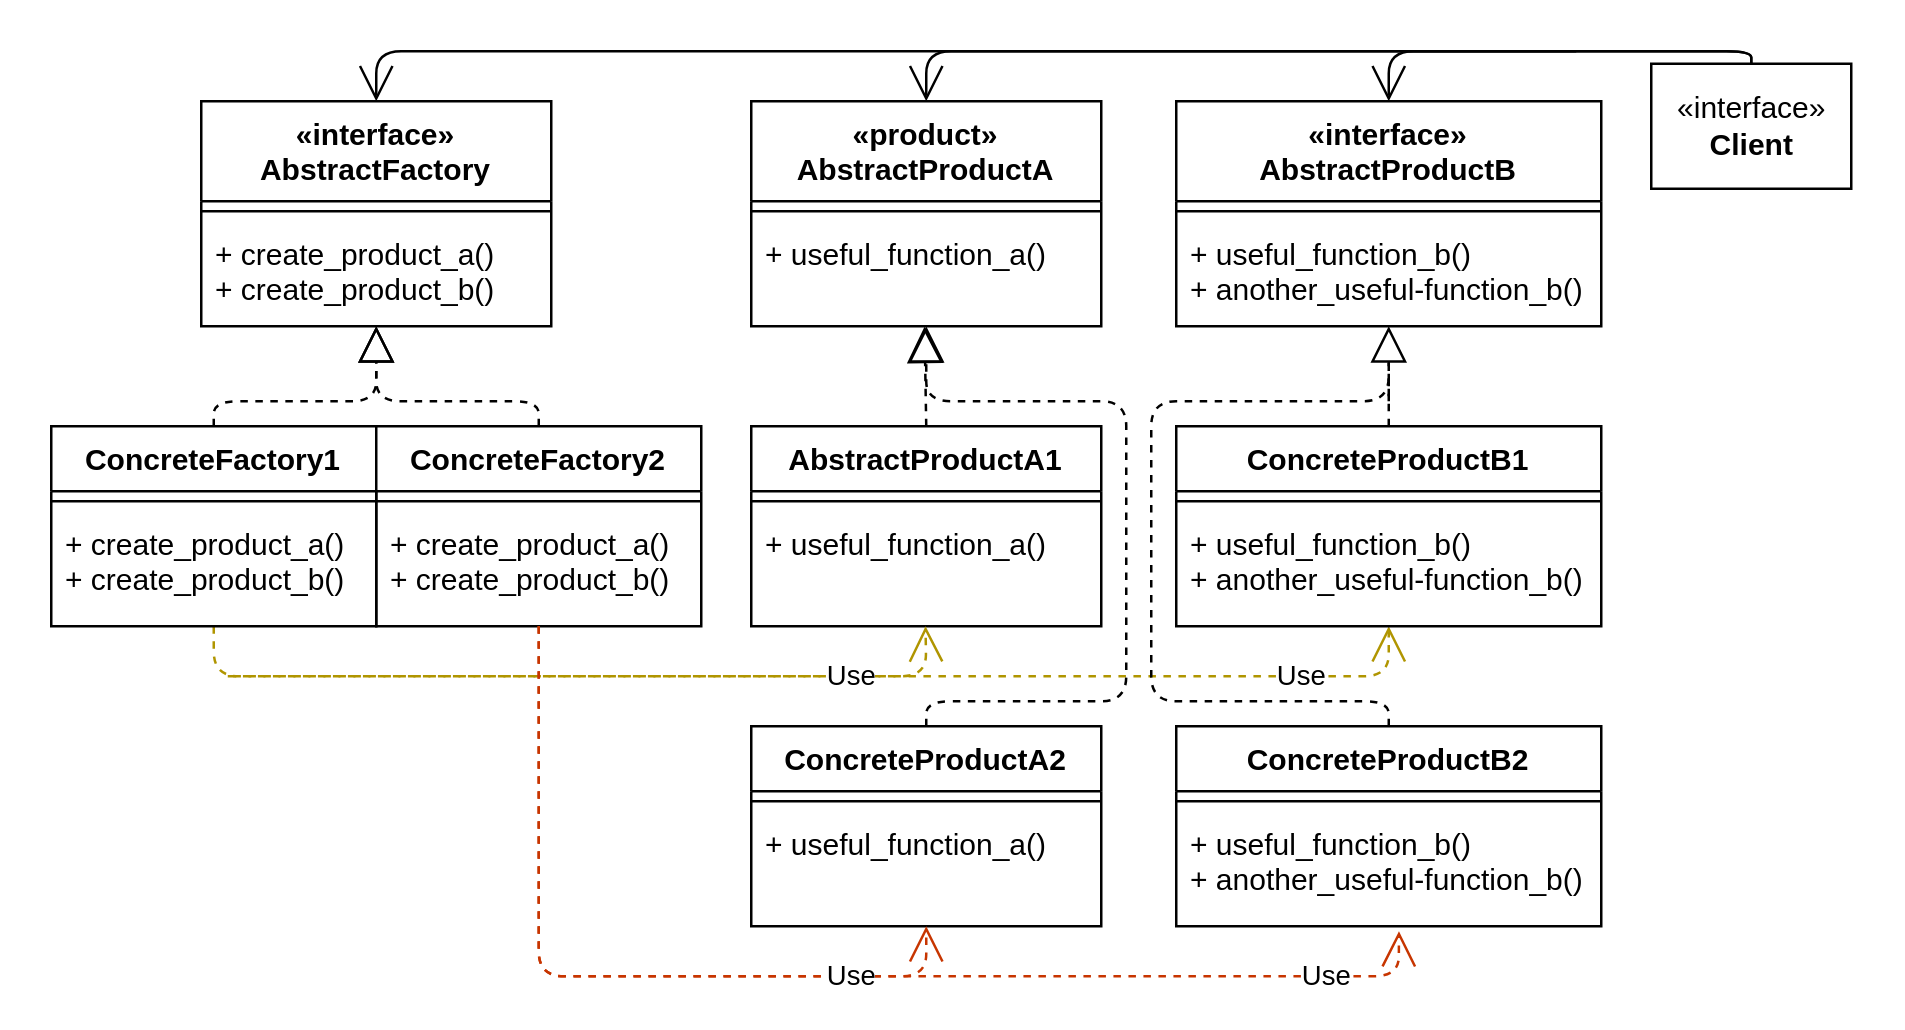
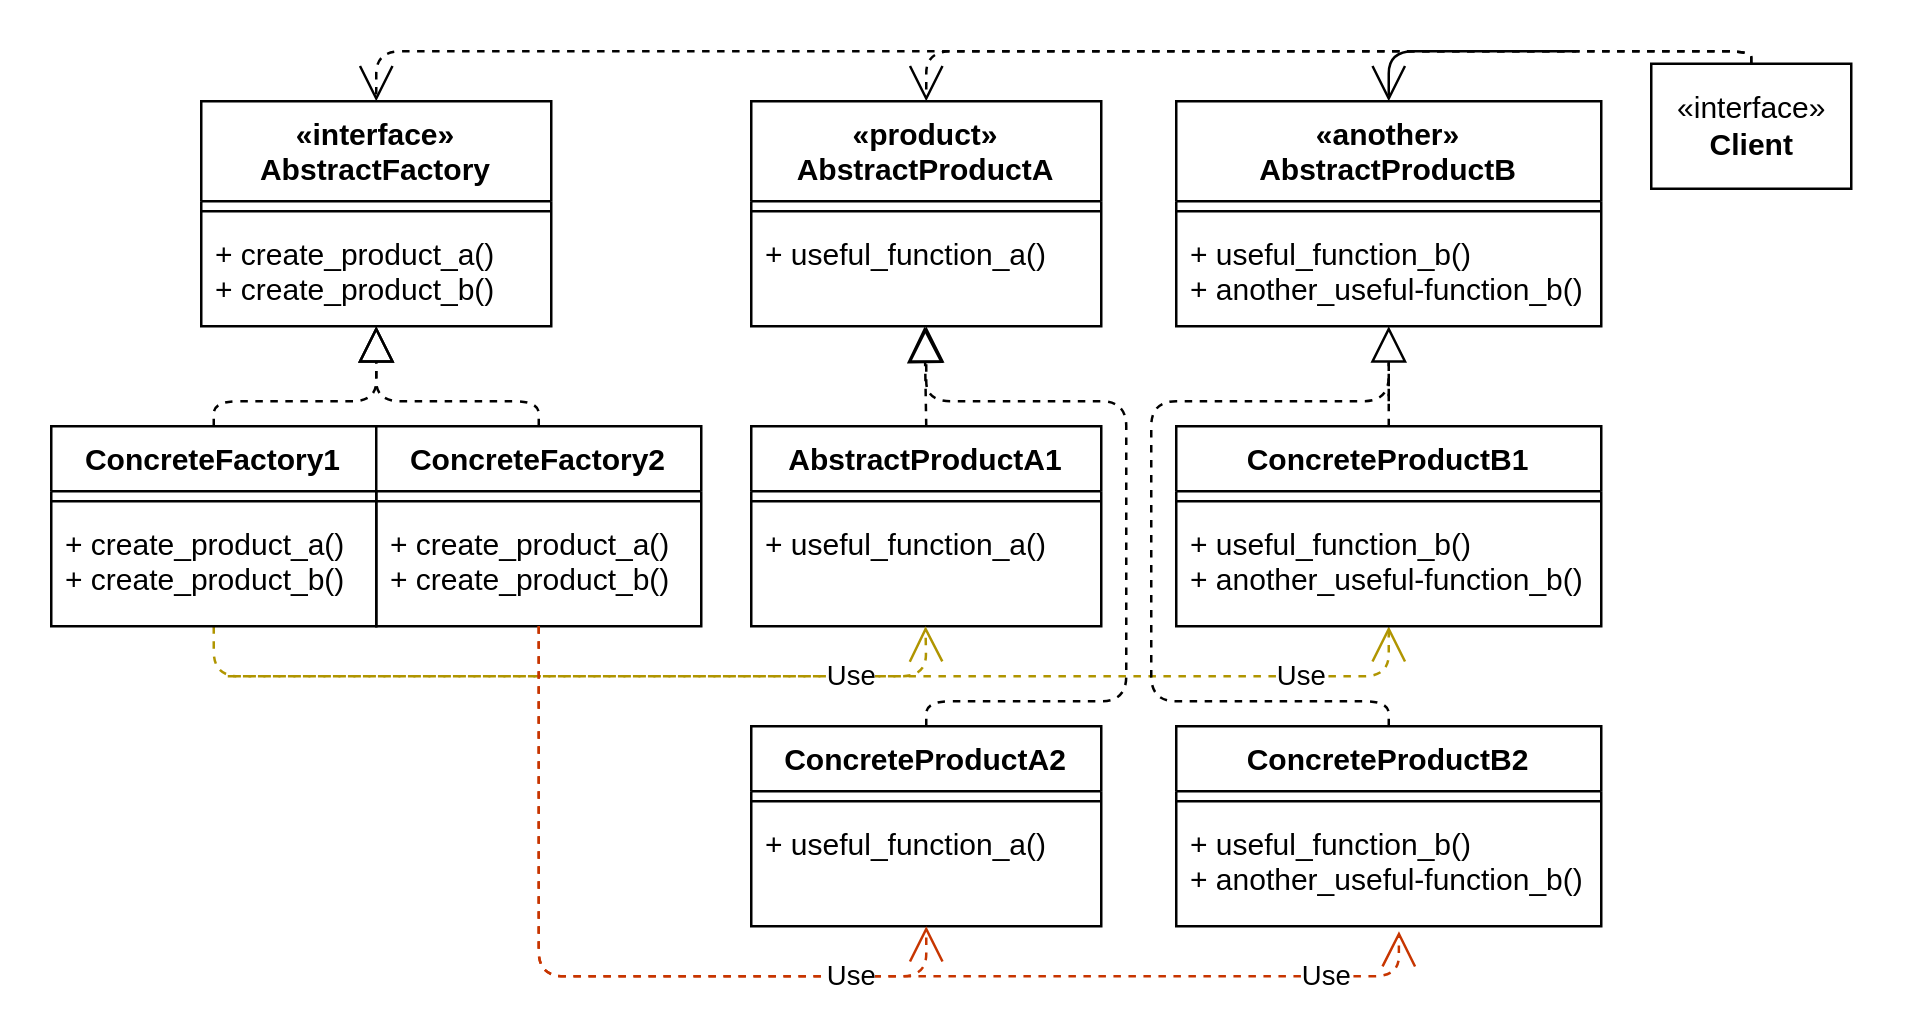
(641, 51) -> (641, 51)
(926, 74) -> (926, 74)
(1388, 135) -> (1388, 135)
